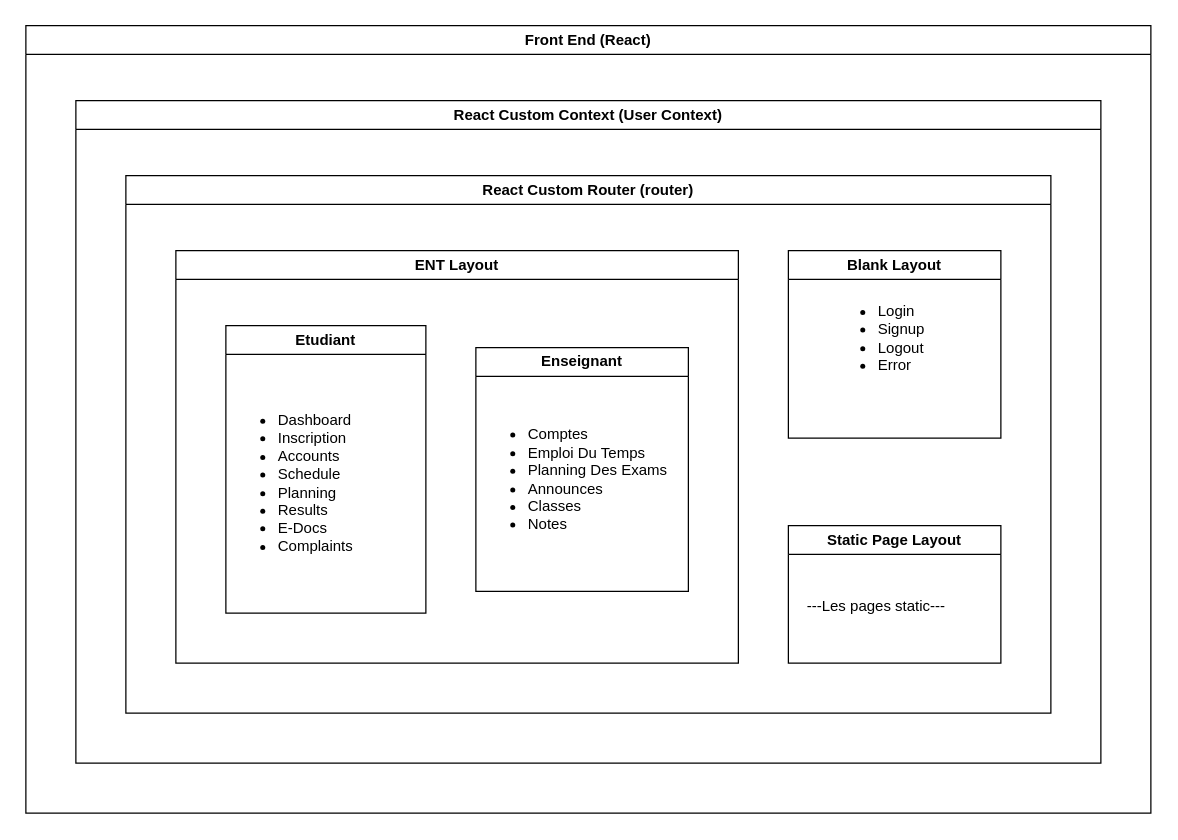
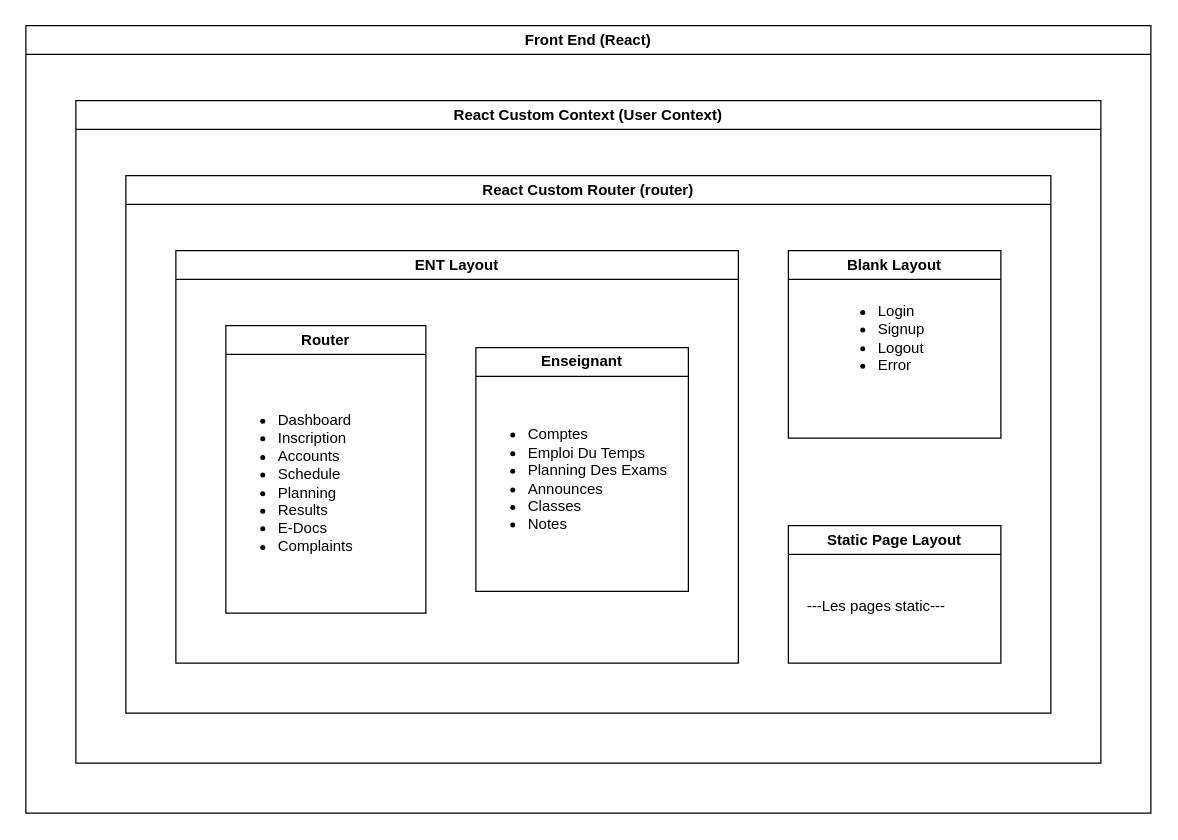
(326, 341) -> (326, 341)
